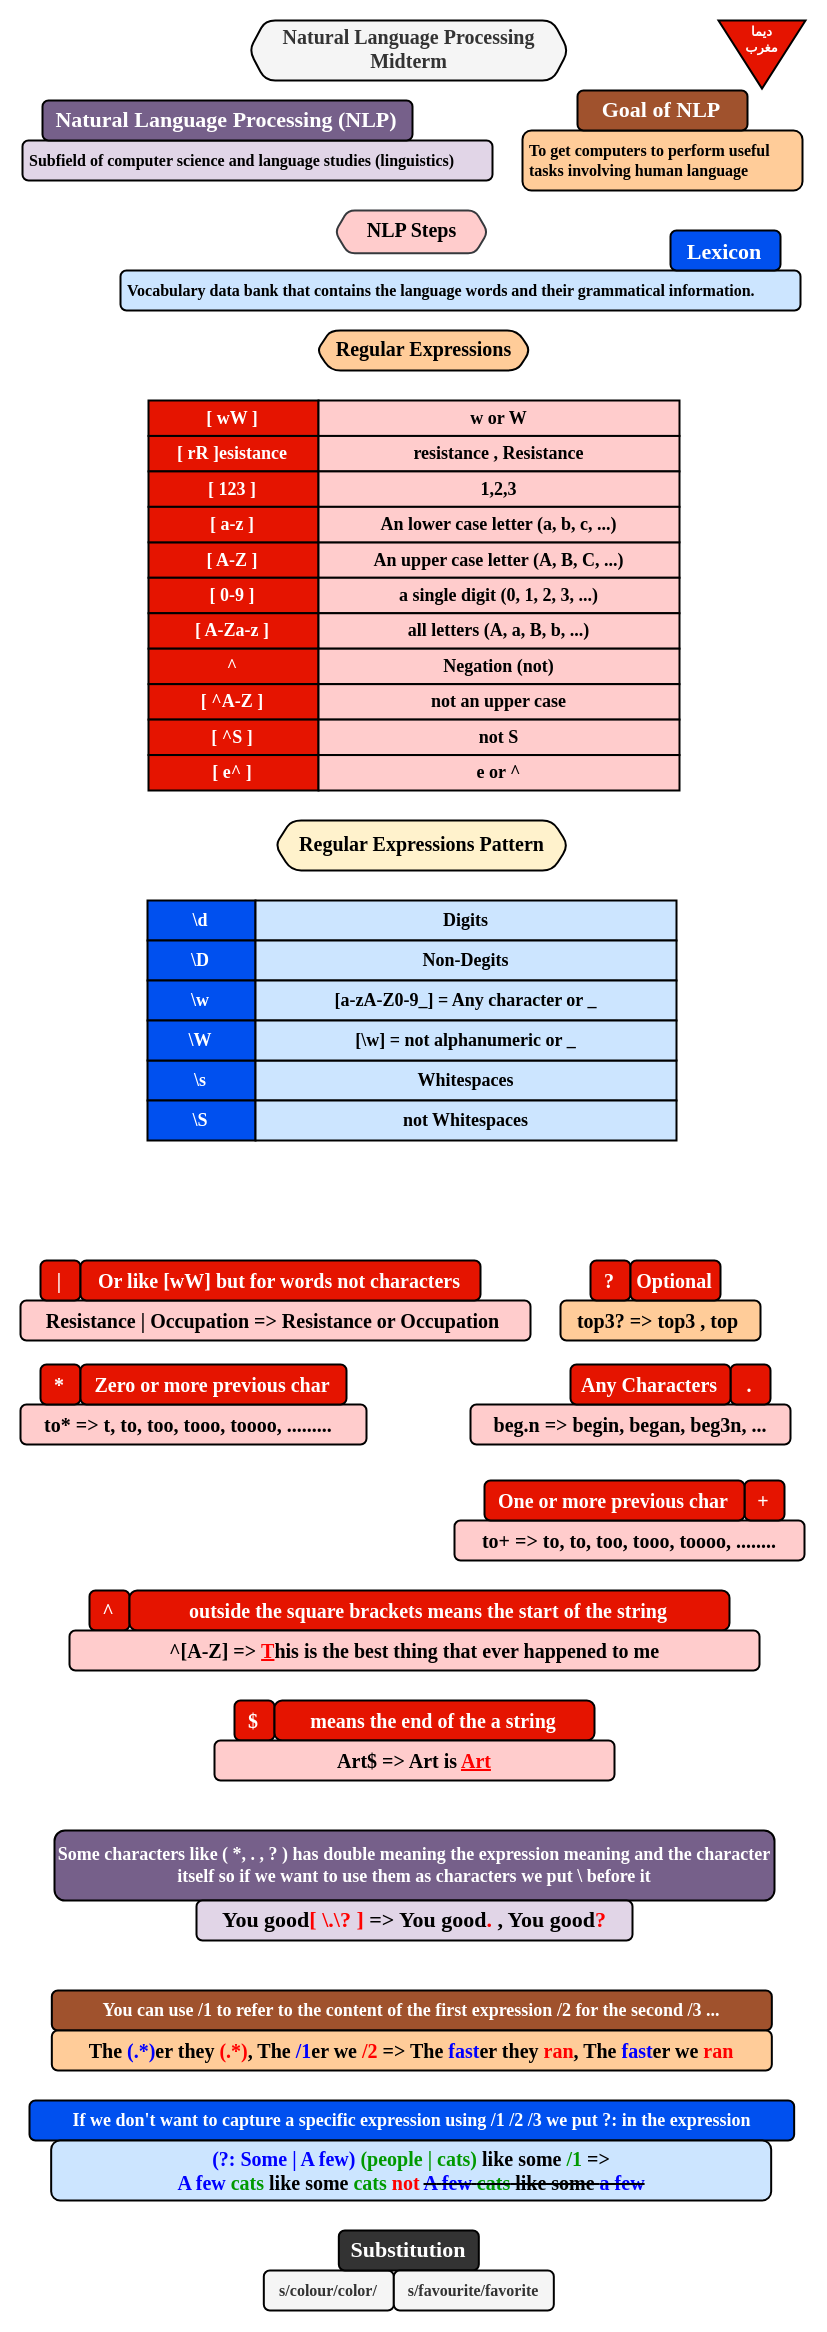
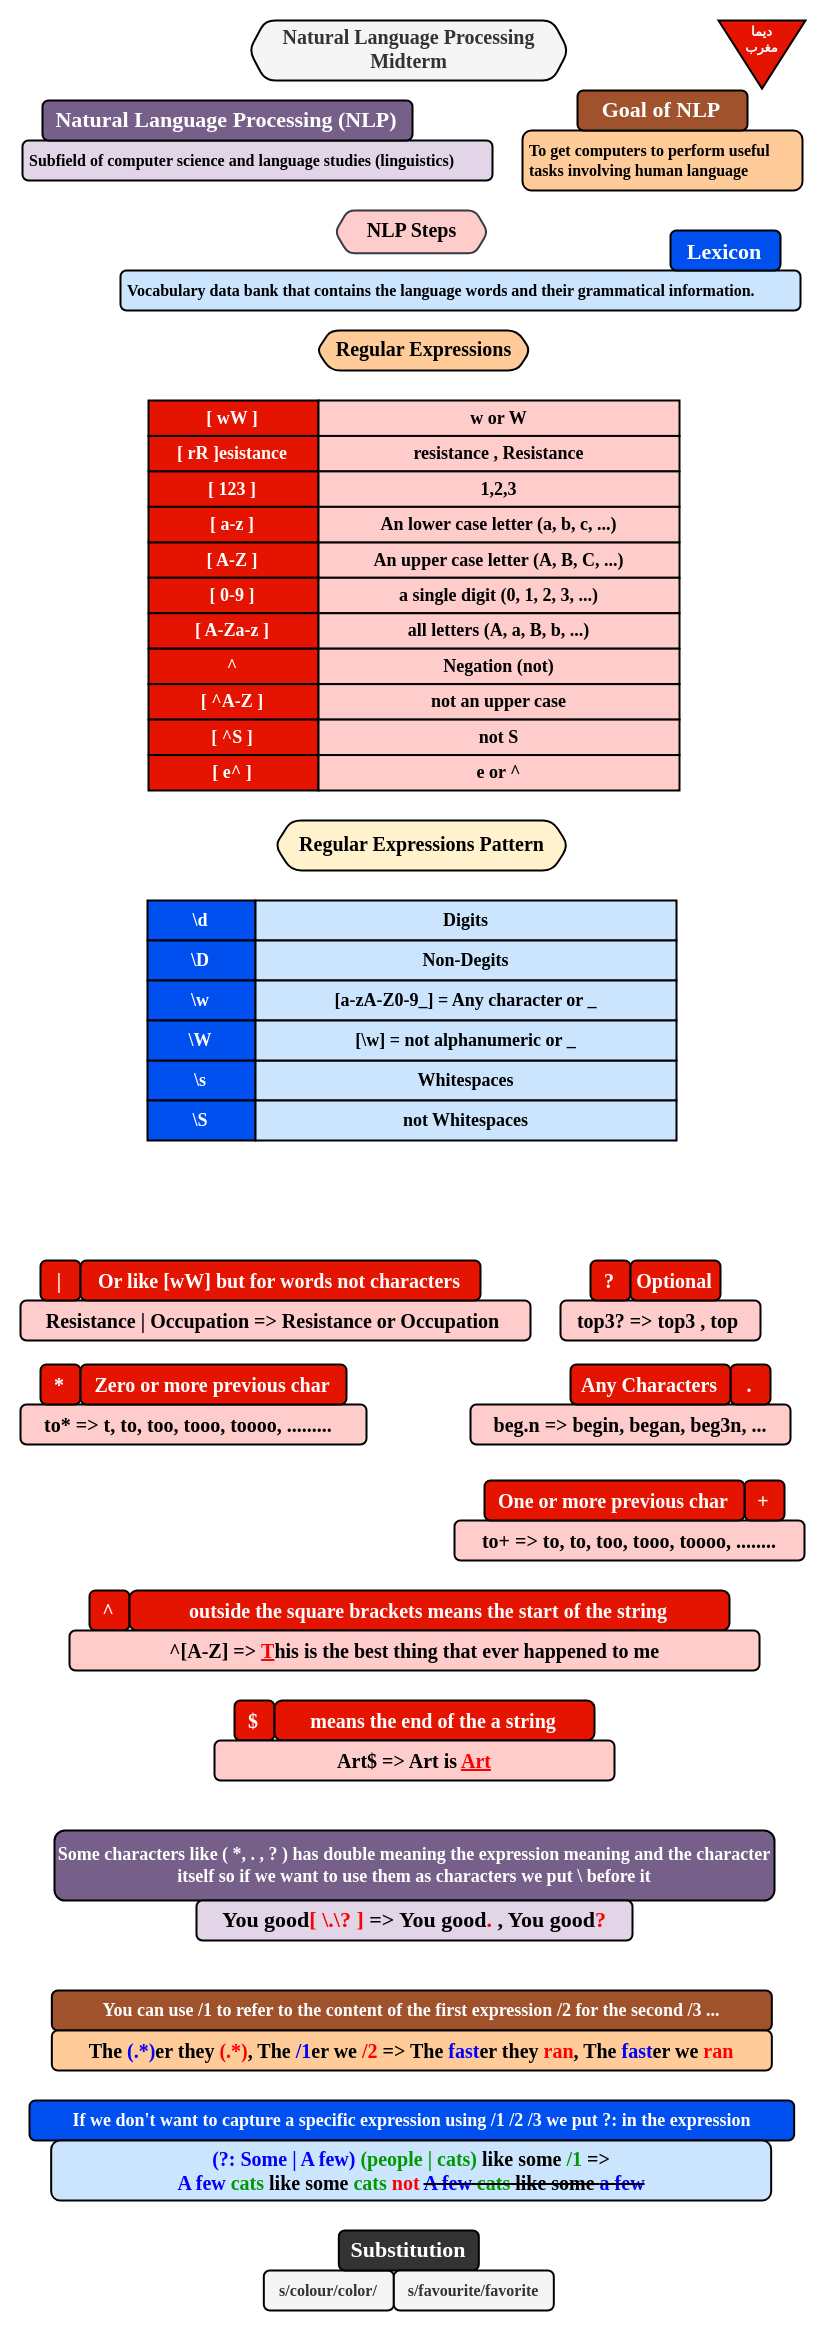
(661, 1321) -> (661, 1321)
